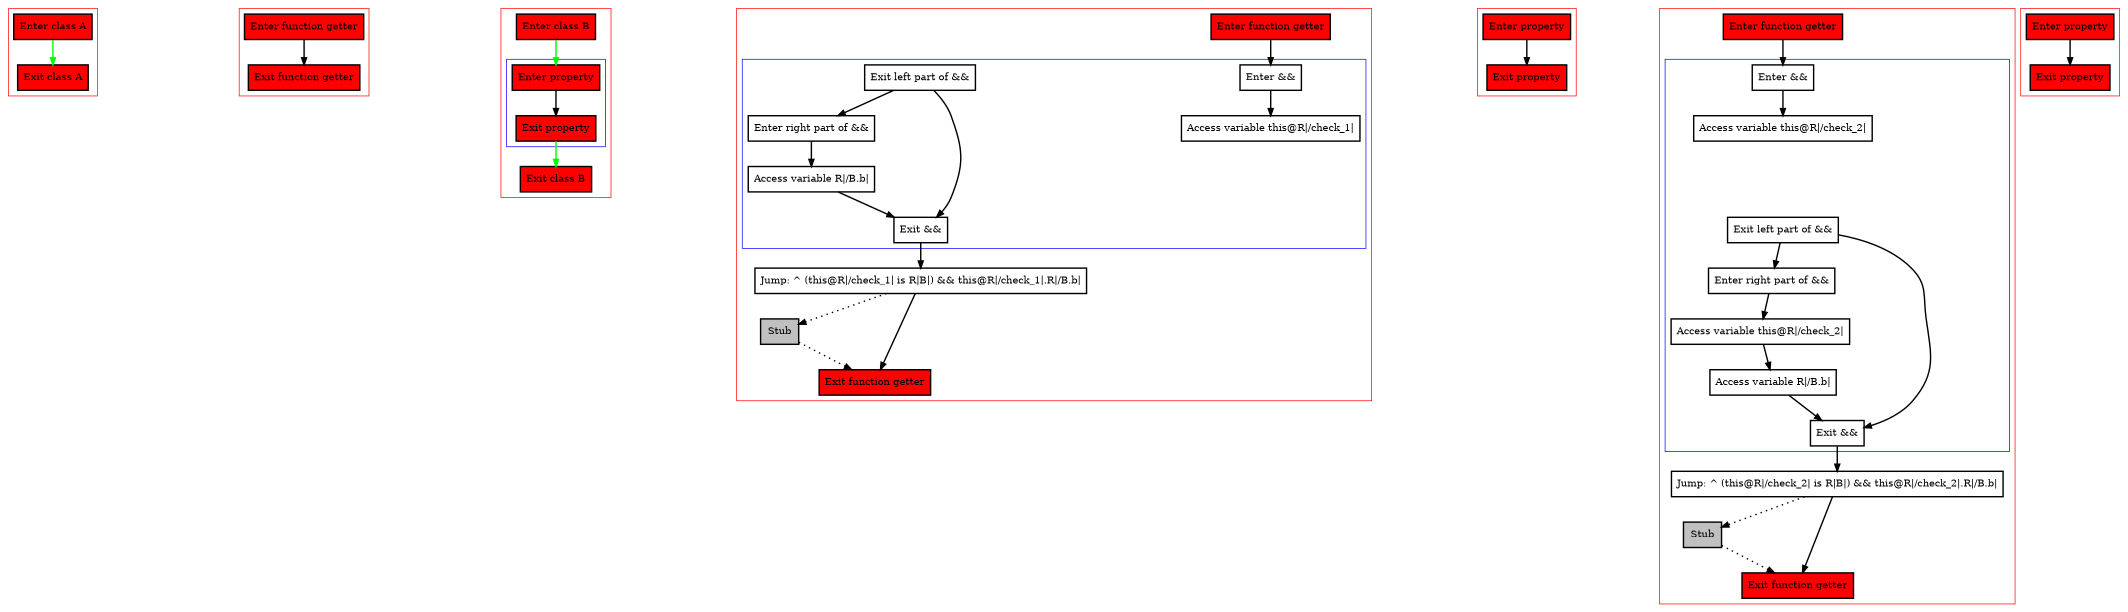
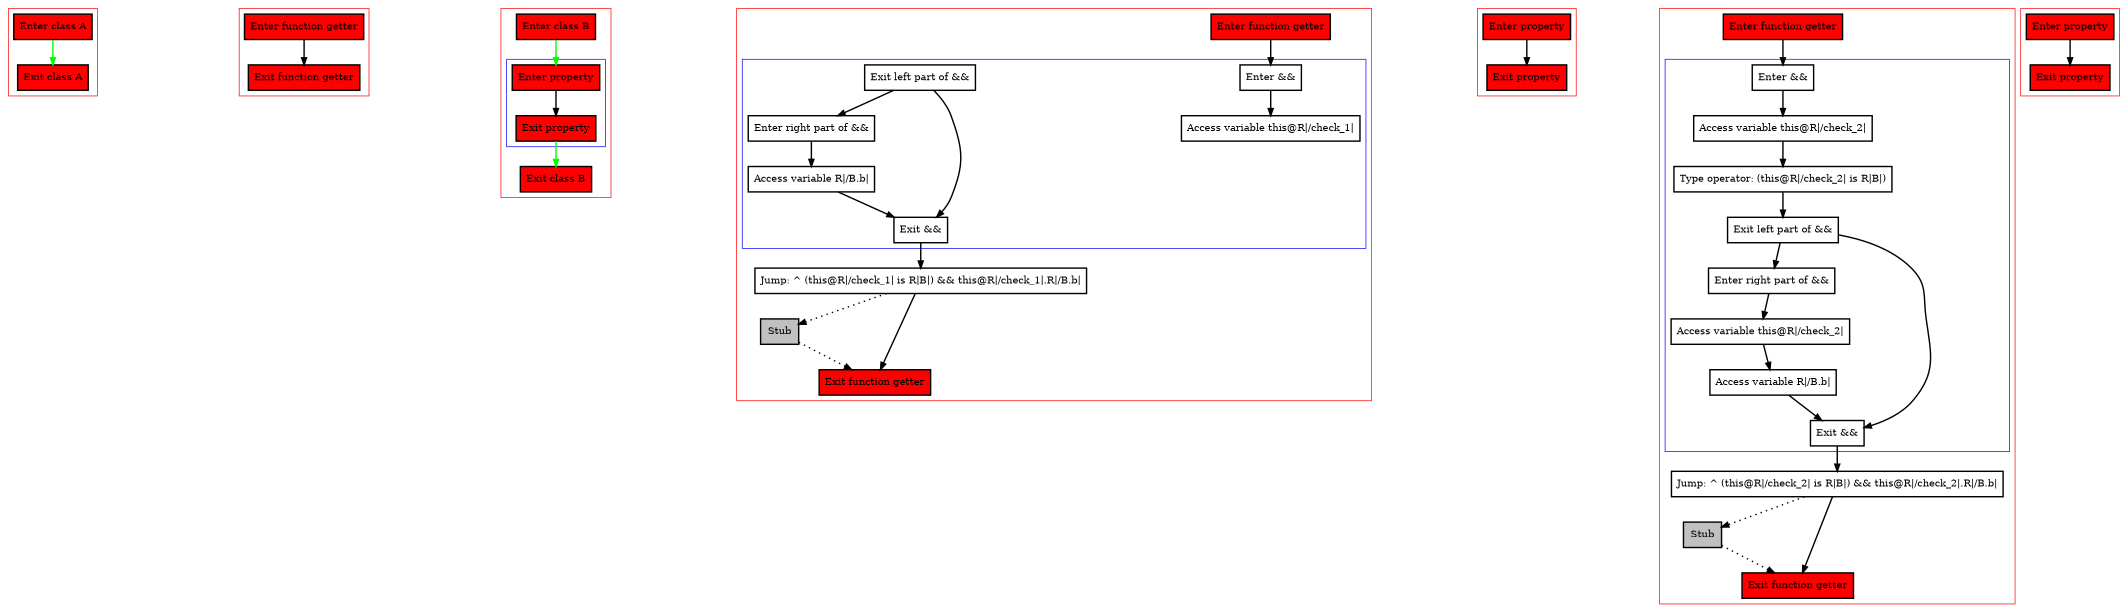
none -> (1783, 179)
